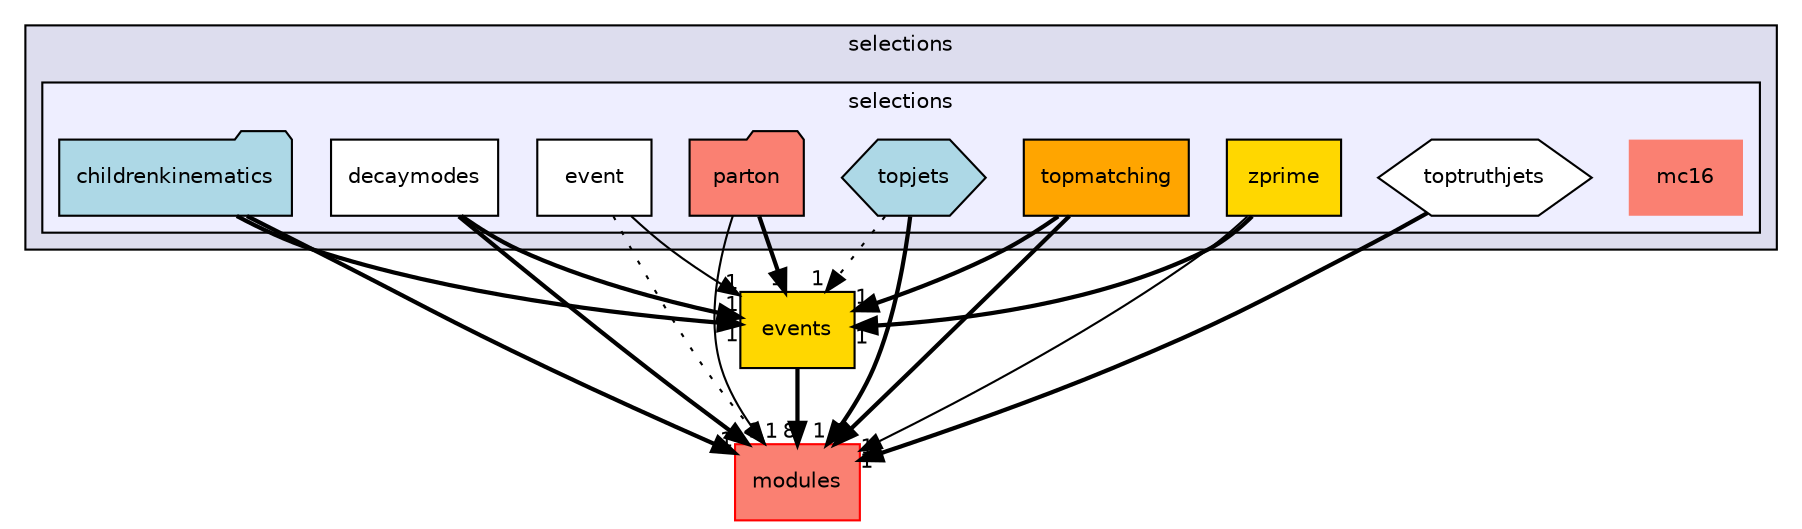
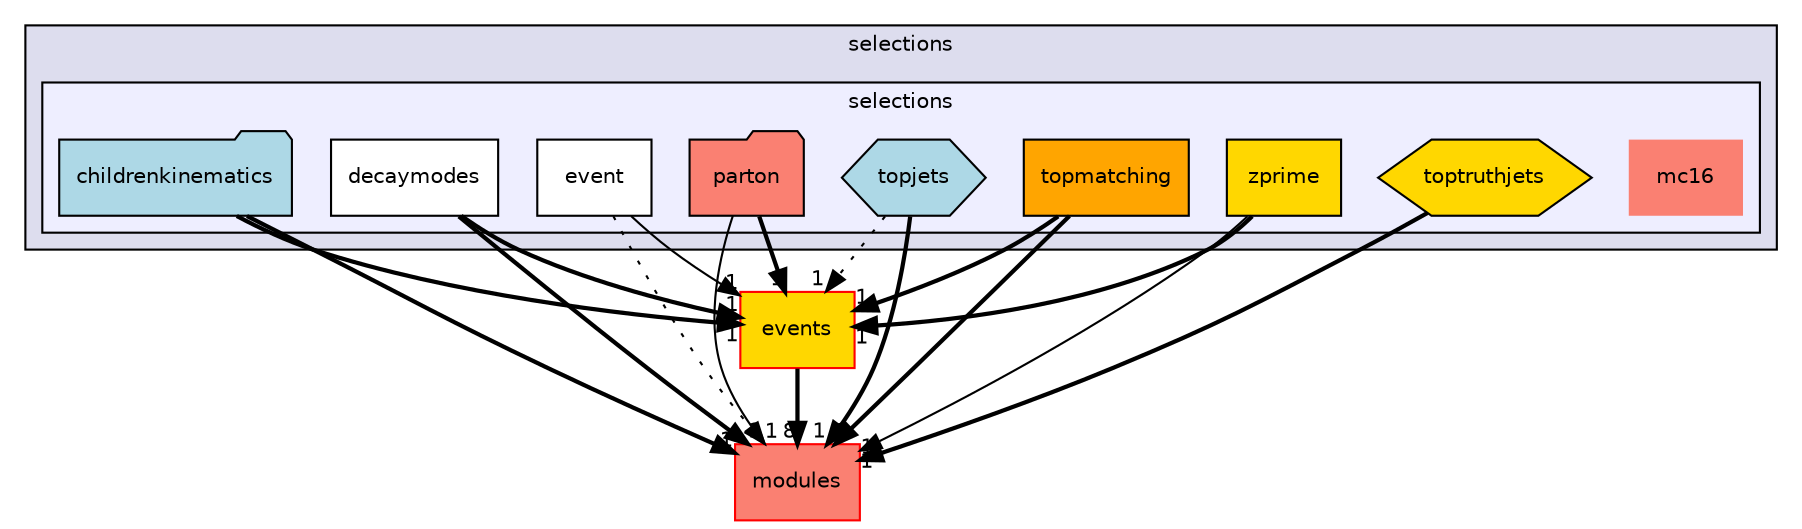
(1485, 178) -> (1485, 178)
(797, 330) -> (797, 330)
